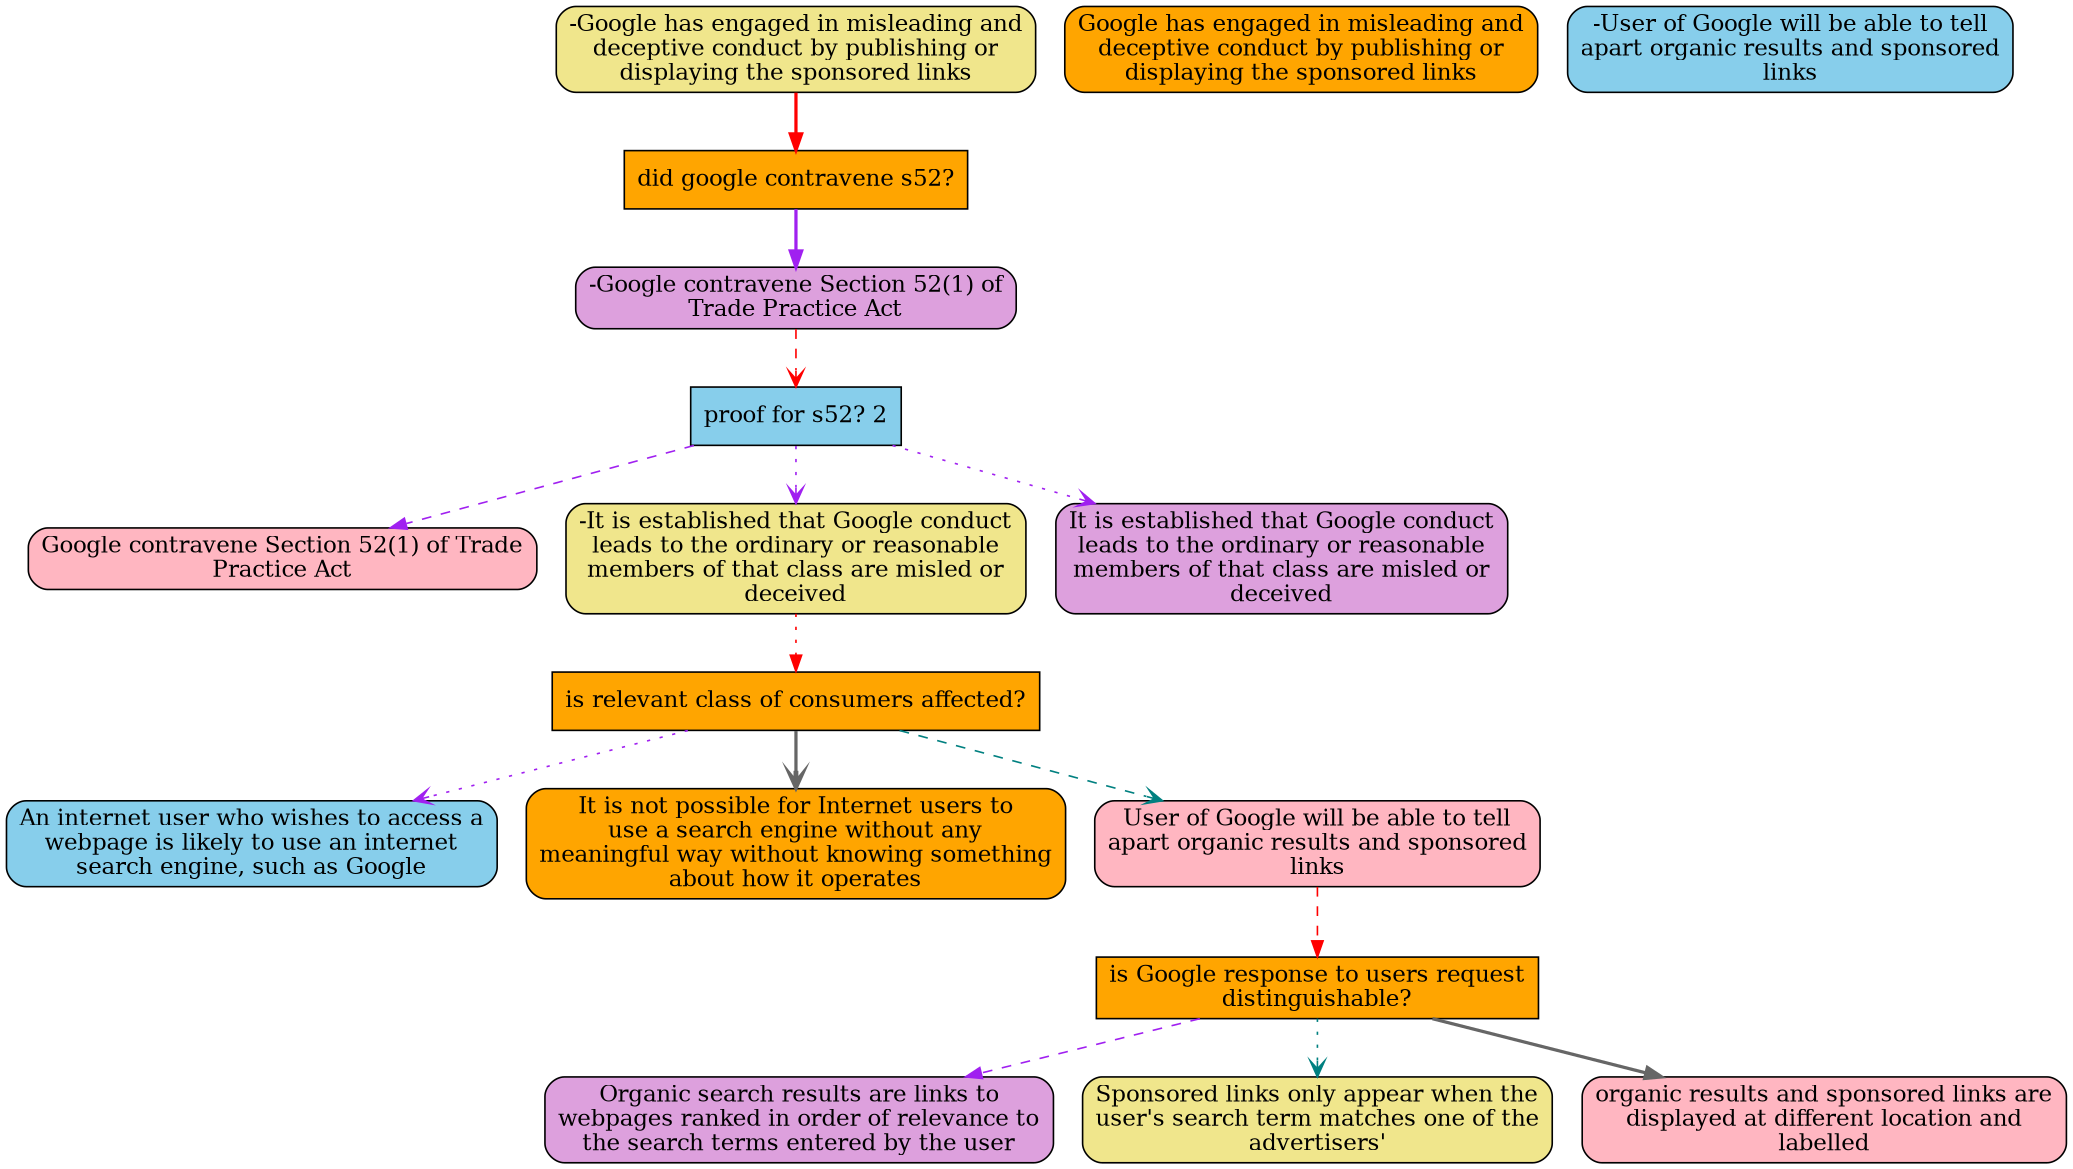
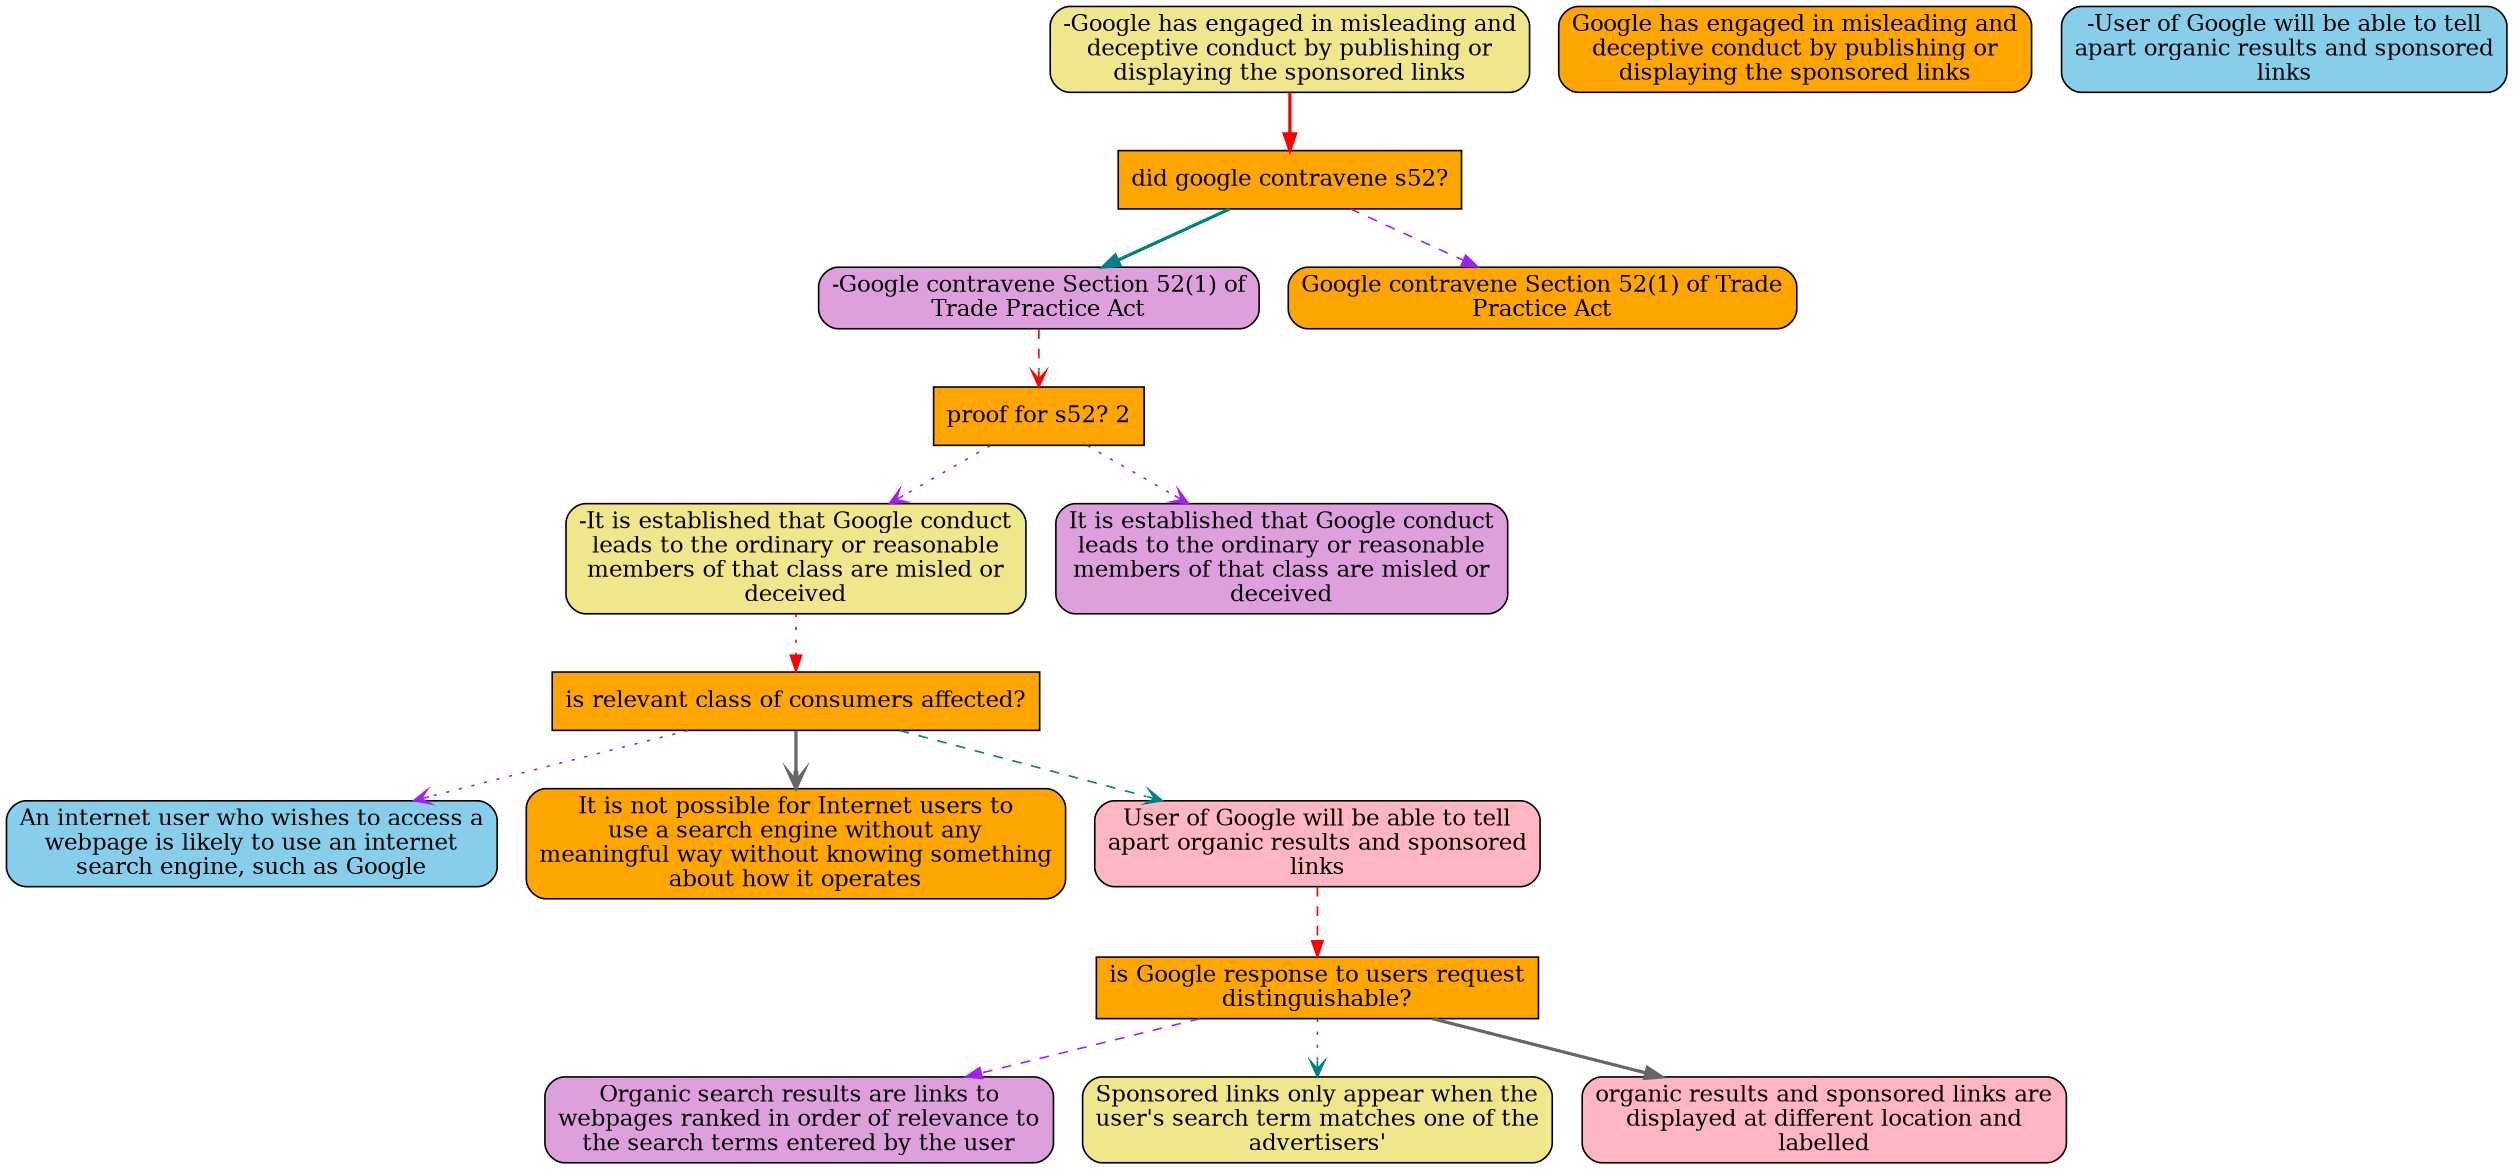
(796, 230) -> (1174, 235)
(796, 416) -> (1039, 416)
(550, 485) -> (1407, 235)
(283, 559) -> (1543, 298)
